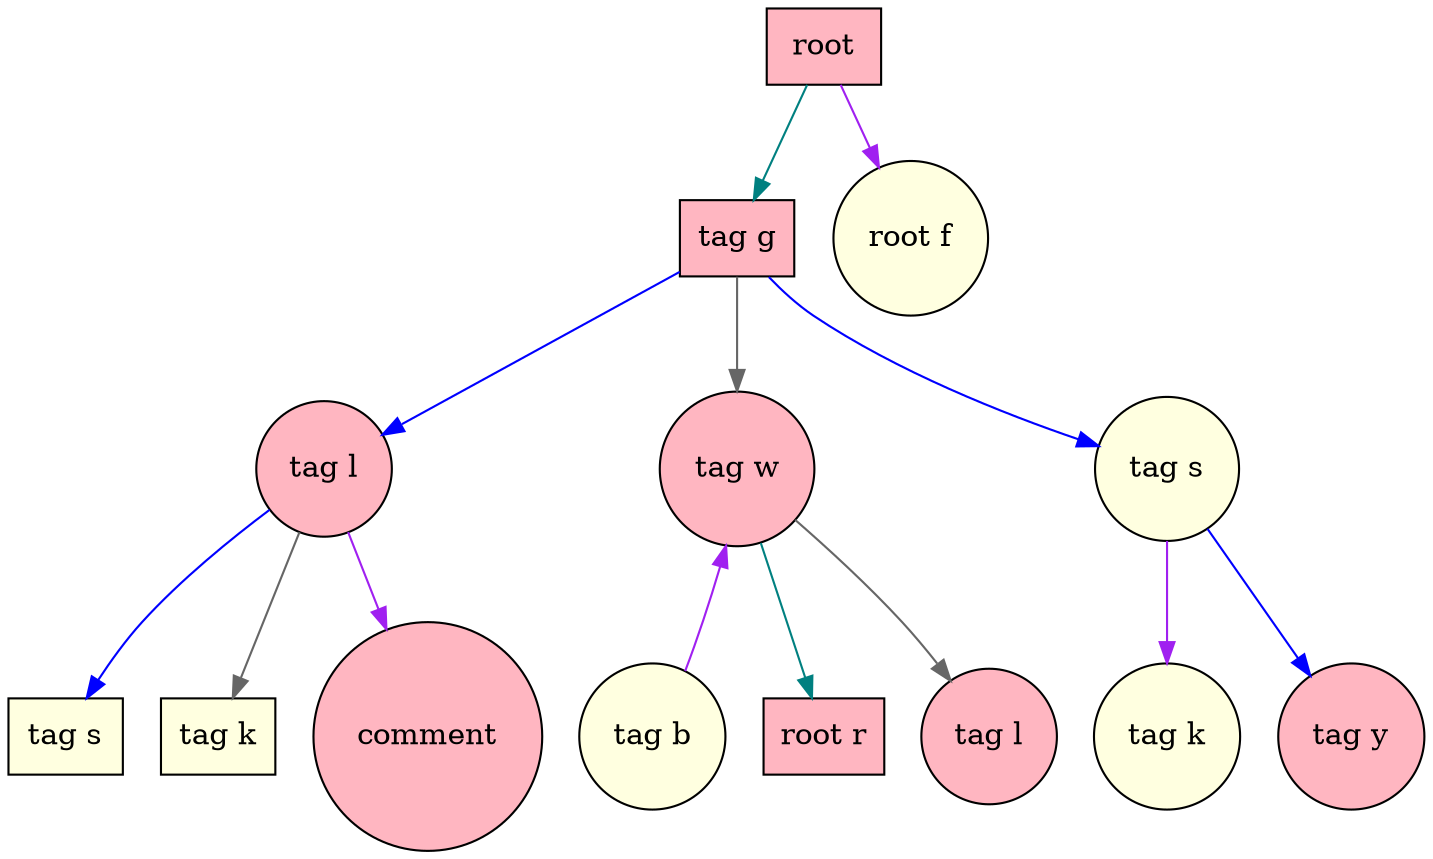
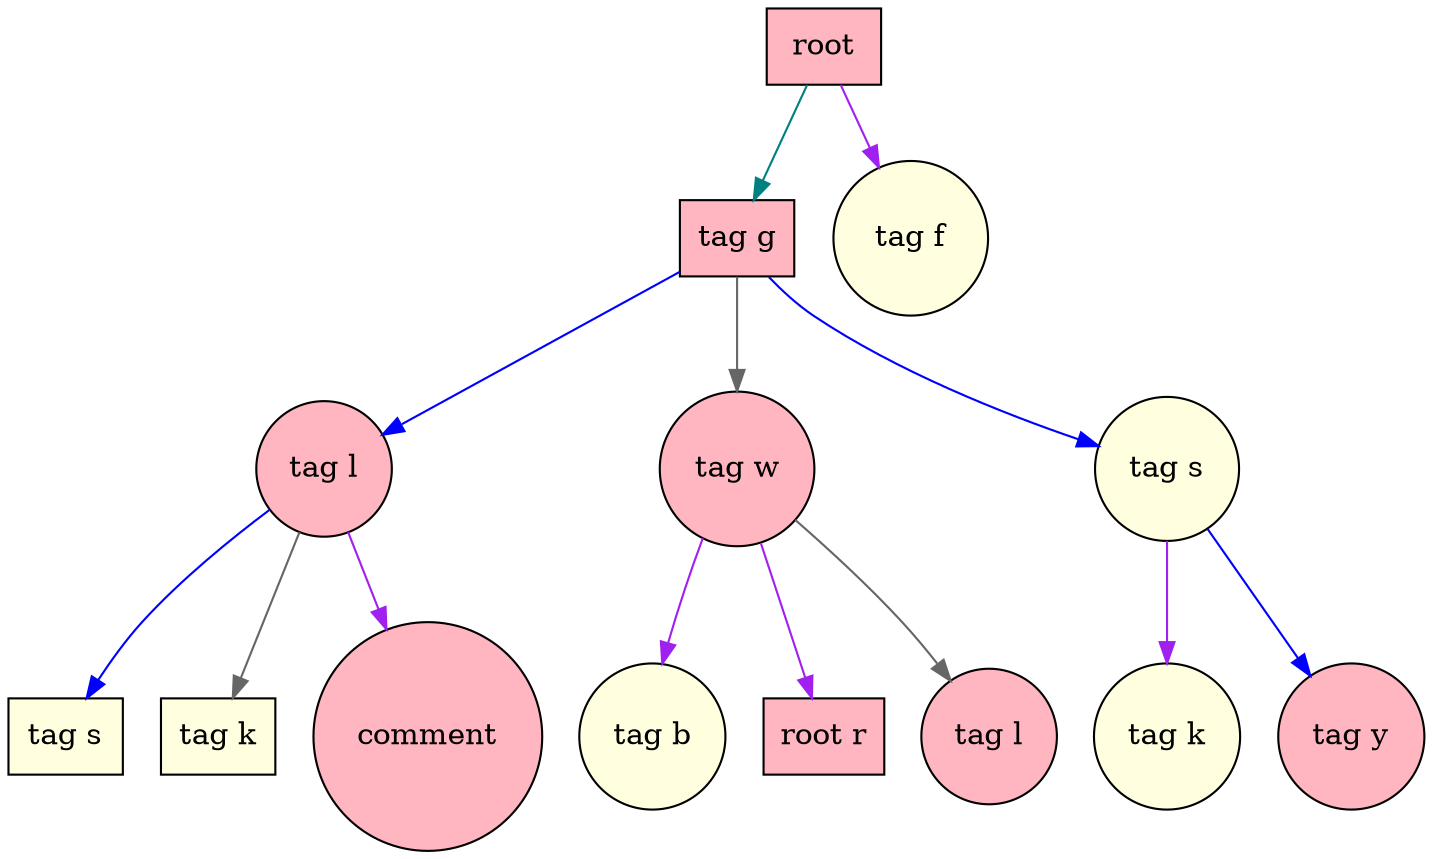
(911, 238) -> (911, 238)
(783, 610) -> (783, 610)
(704, 619) -> (685, 590)
